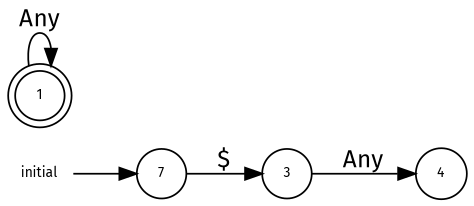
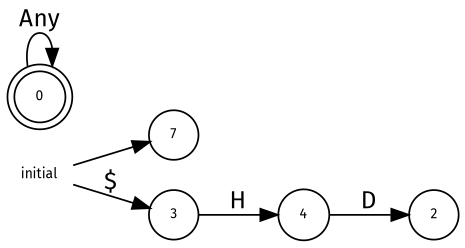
(40, 96) -> (40, 97)
(364, 161) -> (238, 202)
(216, 174) -> (103, 194)
none -> (434, 215)
